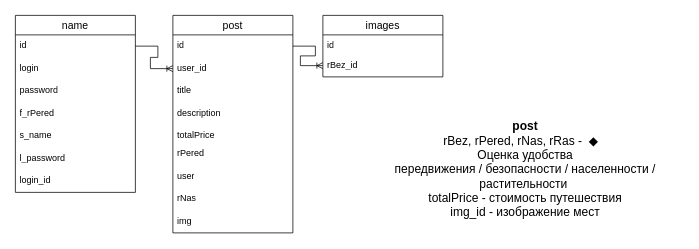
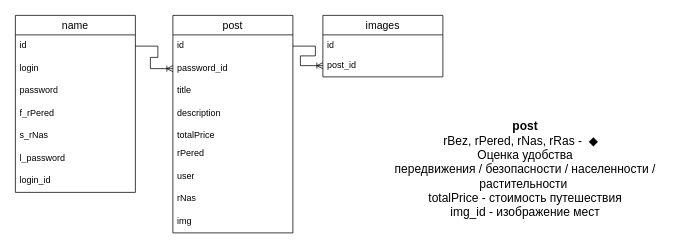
(344, 65) -> (344, 65)
(194, 68) -> (204, 68)
(35, 136) -> (35, 136)
